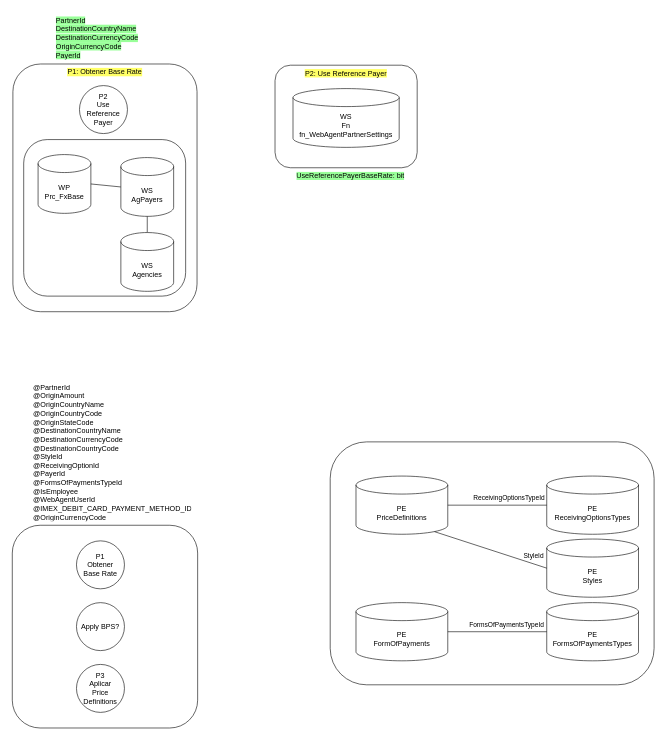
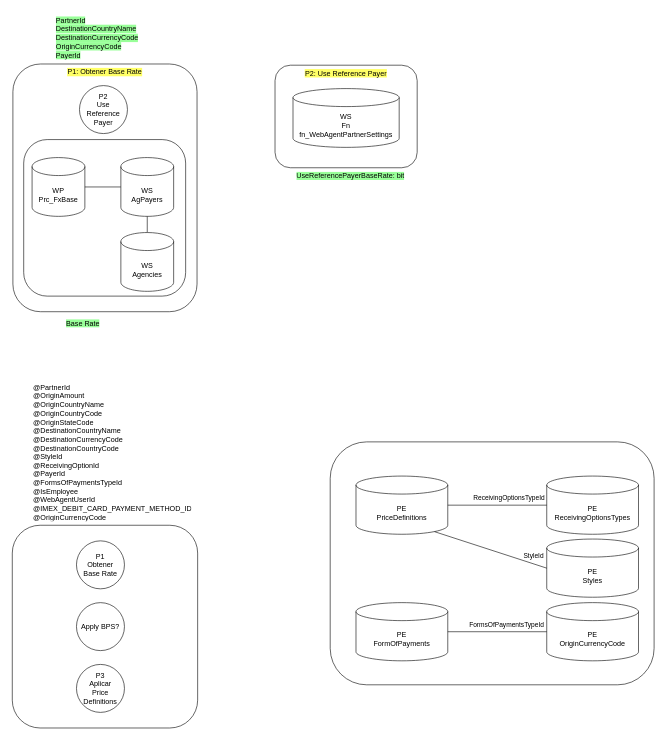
(65, 184) -> (59, 187)
none -> (126, 327)
(593, 639) -> (593, 639)
